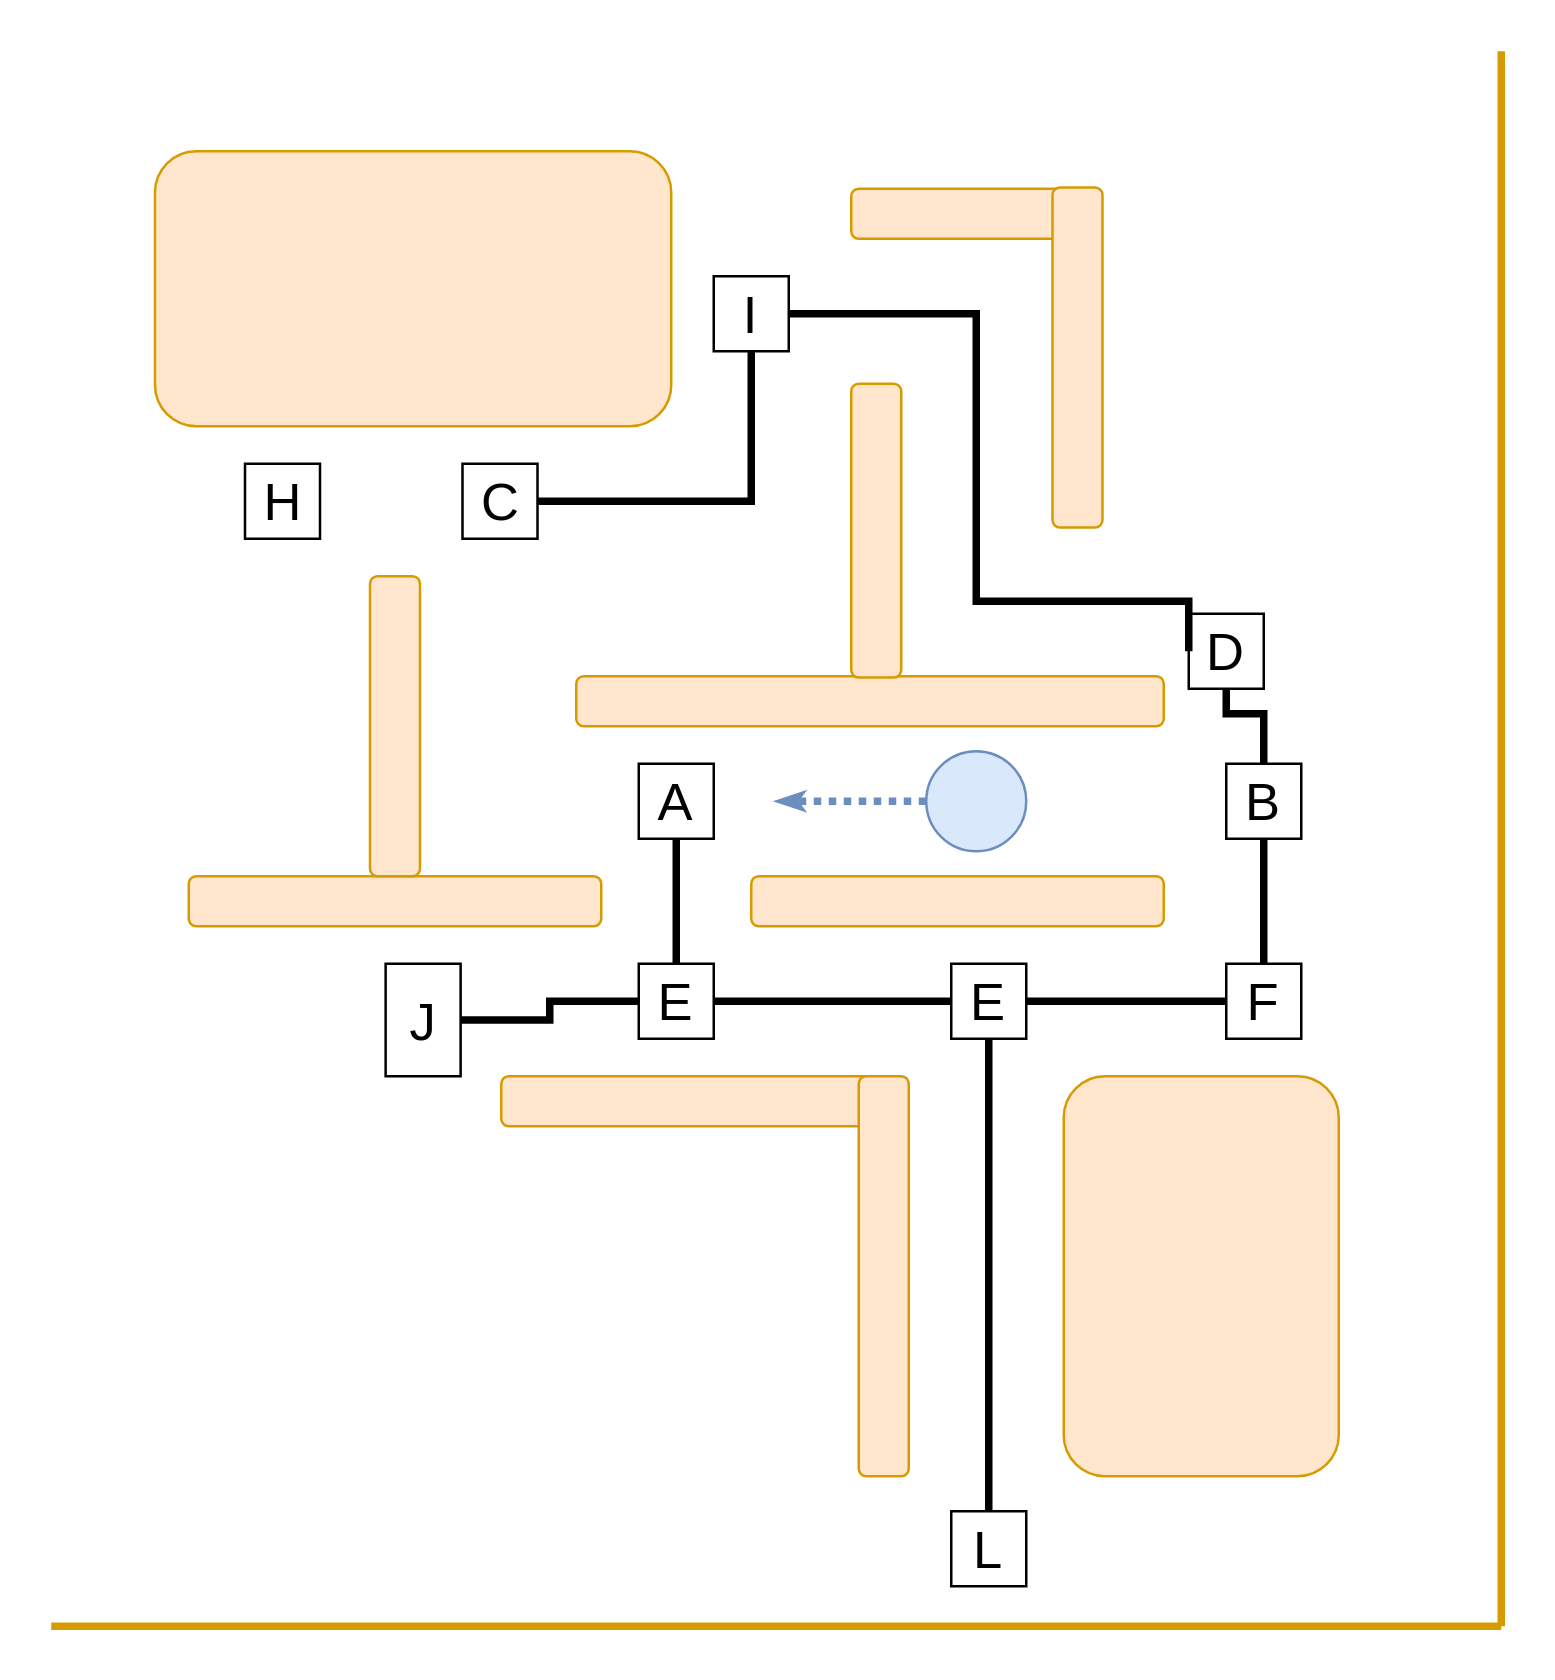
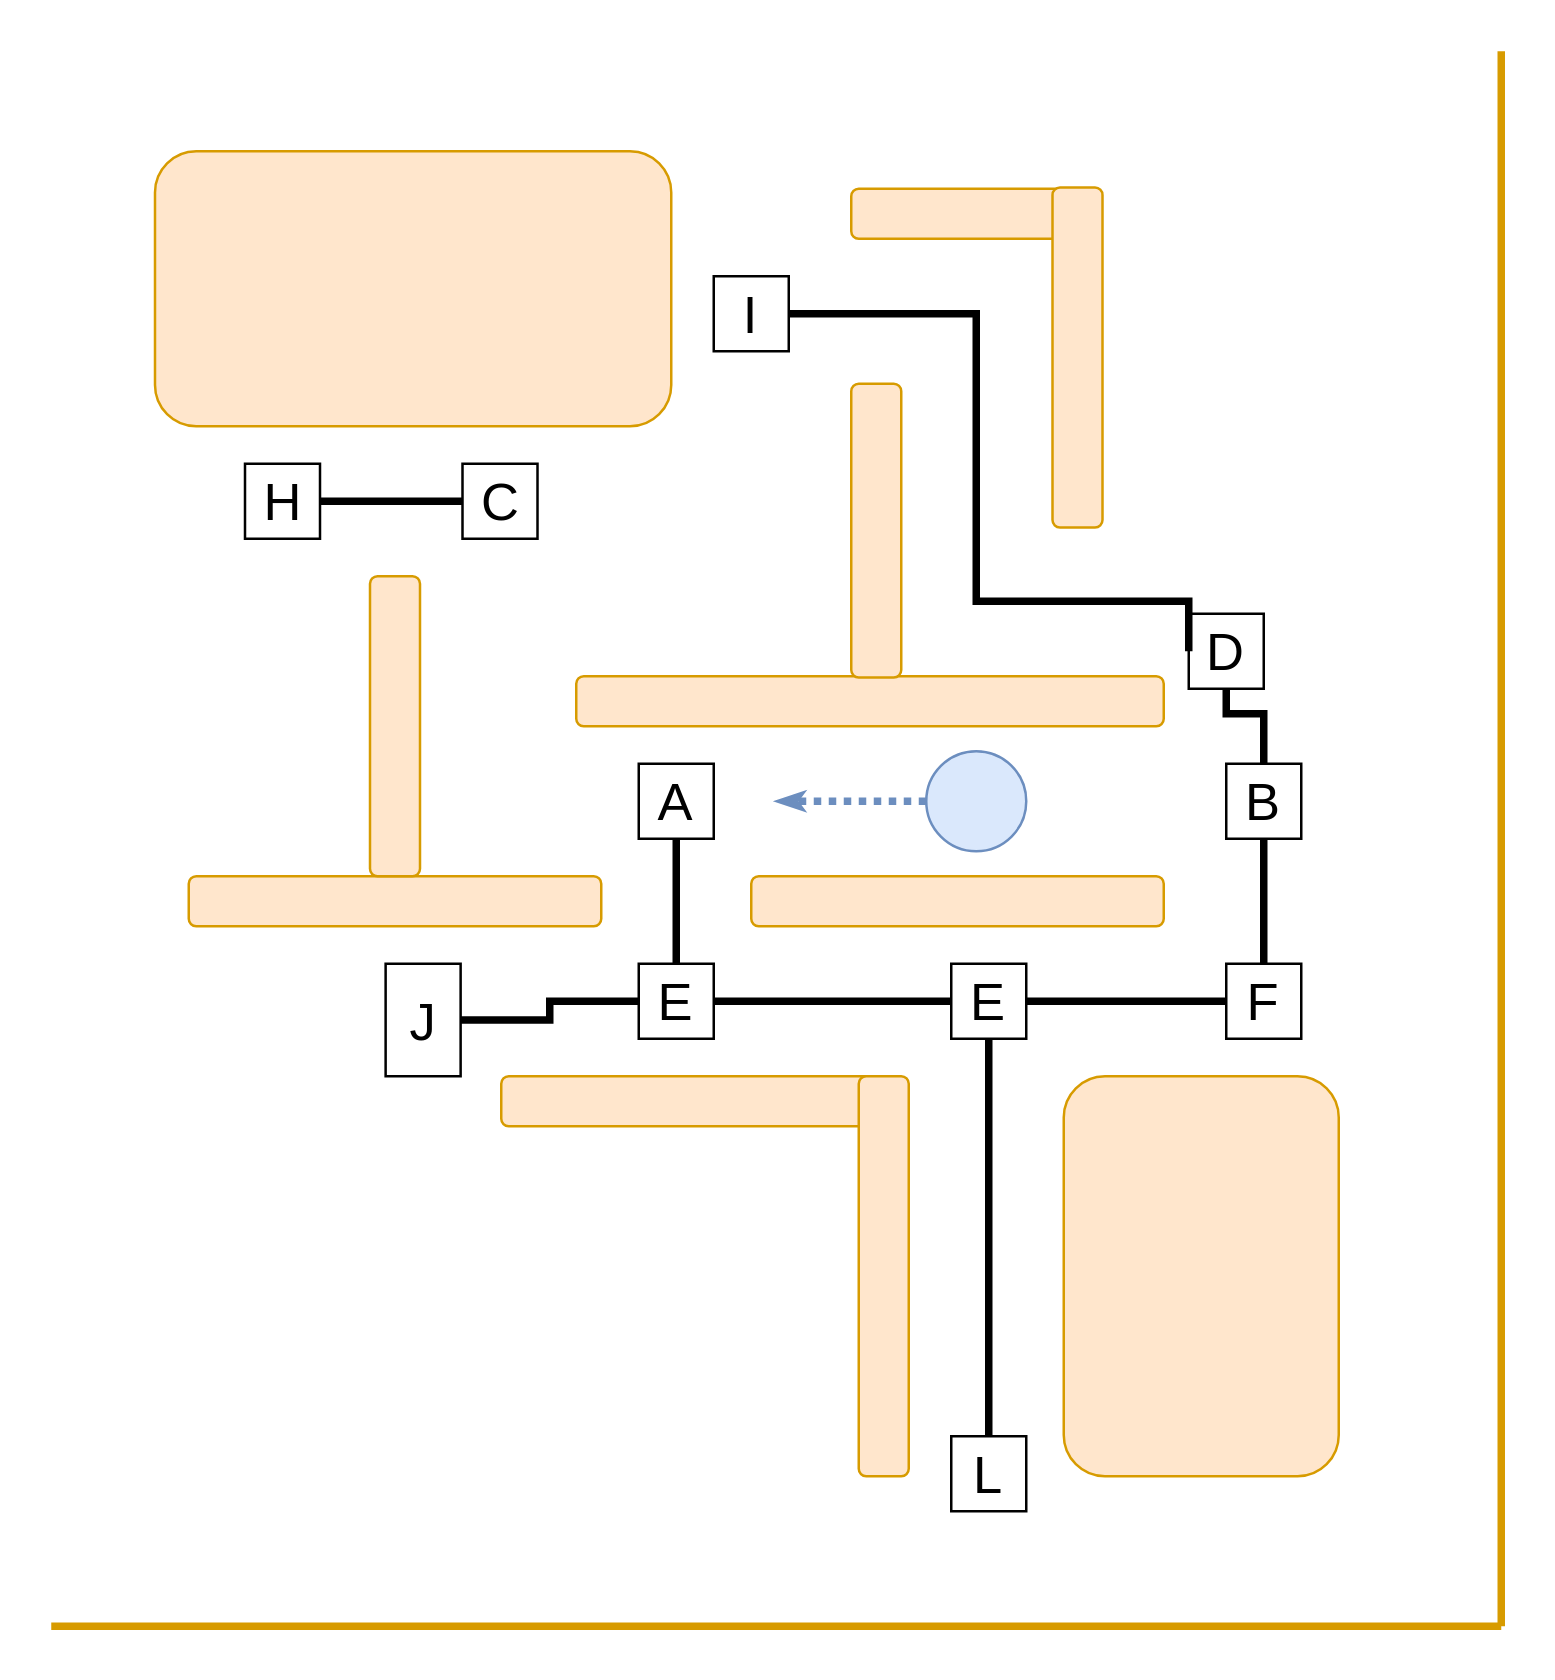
none -> (391, 501)
(720, 501) -> none
(989, 1549) -> (989, 1474)
